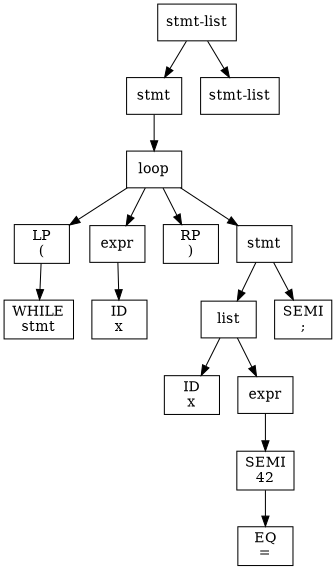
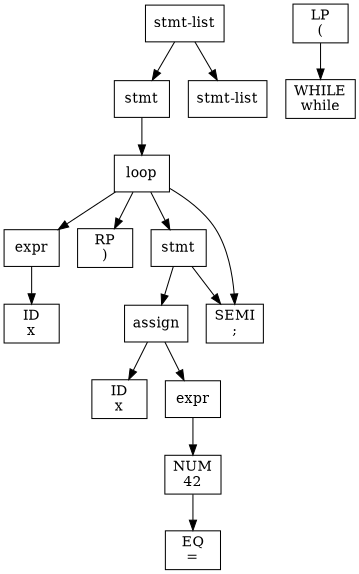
(103, 204) -> (217, 232)
(39, 320) -> (321, 99)
(229, 320) -> (156, 324)
(265, 471) -> (193, 475)
